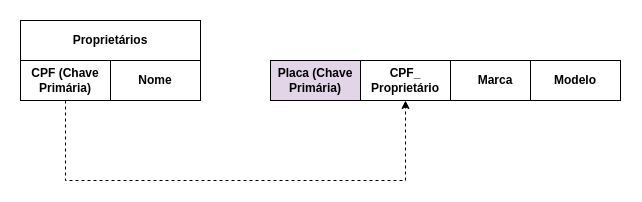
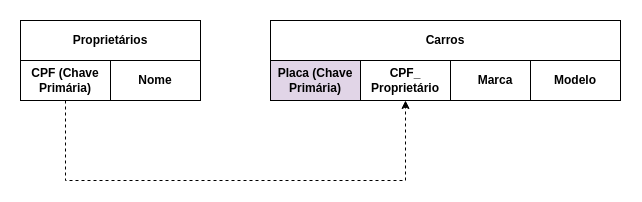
none -> (446, 41)
